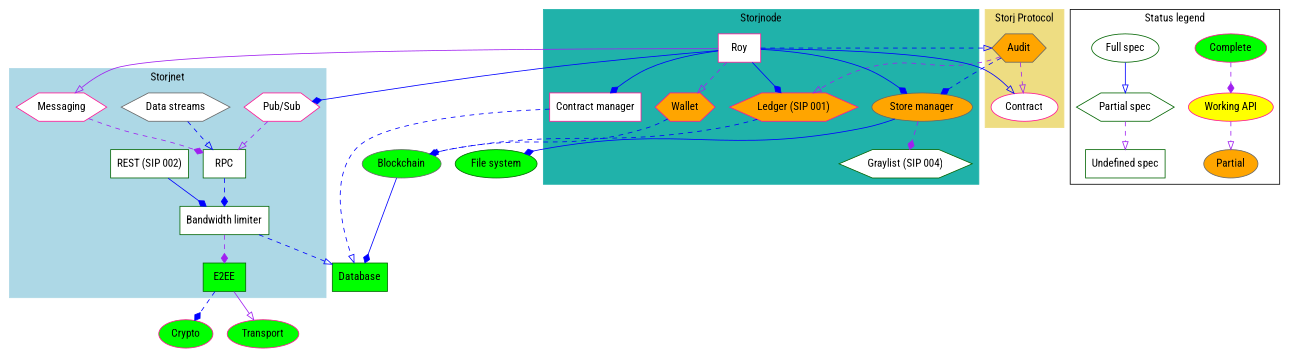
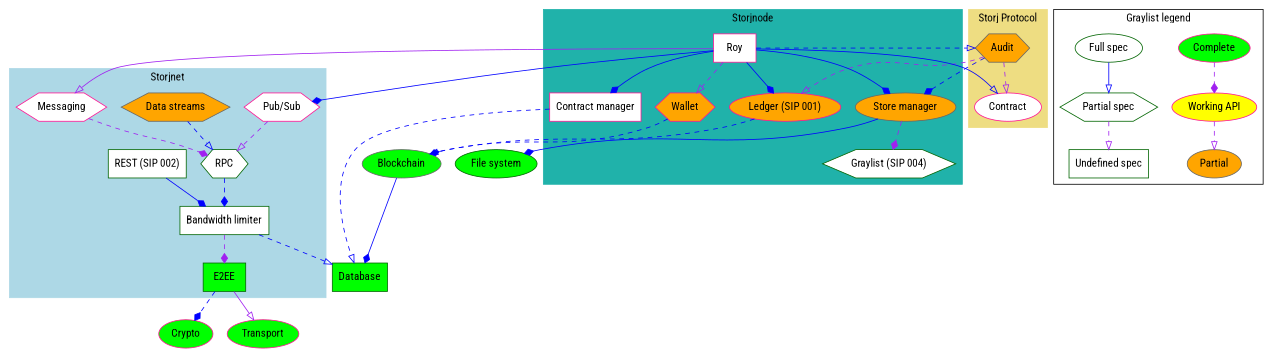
(1175, 19) -> (1158, 19)
(176, 107) -> (176, 107)
(794, 107) -> (785, 107)
(224, 164) -> (224, 164)
